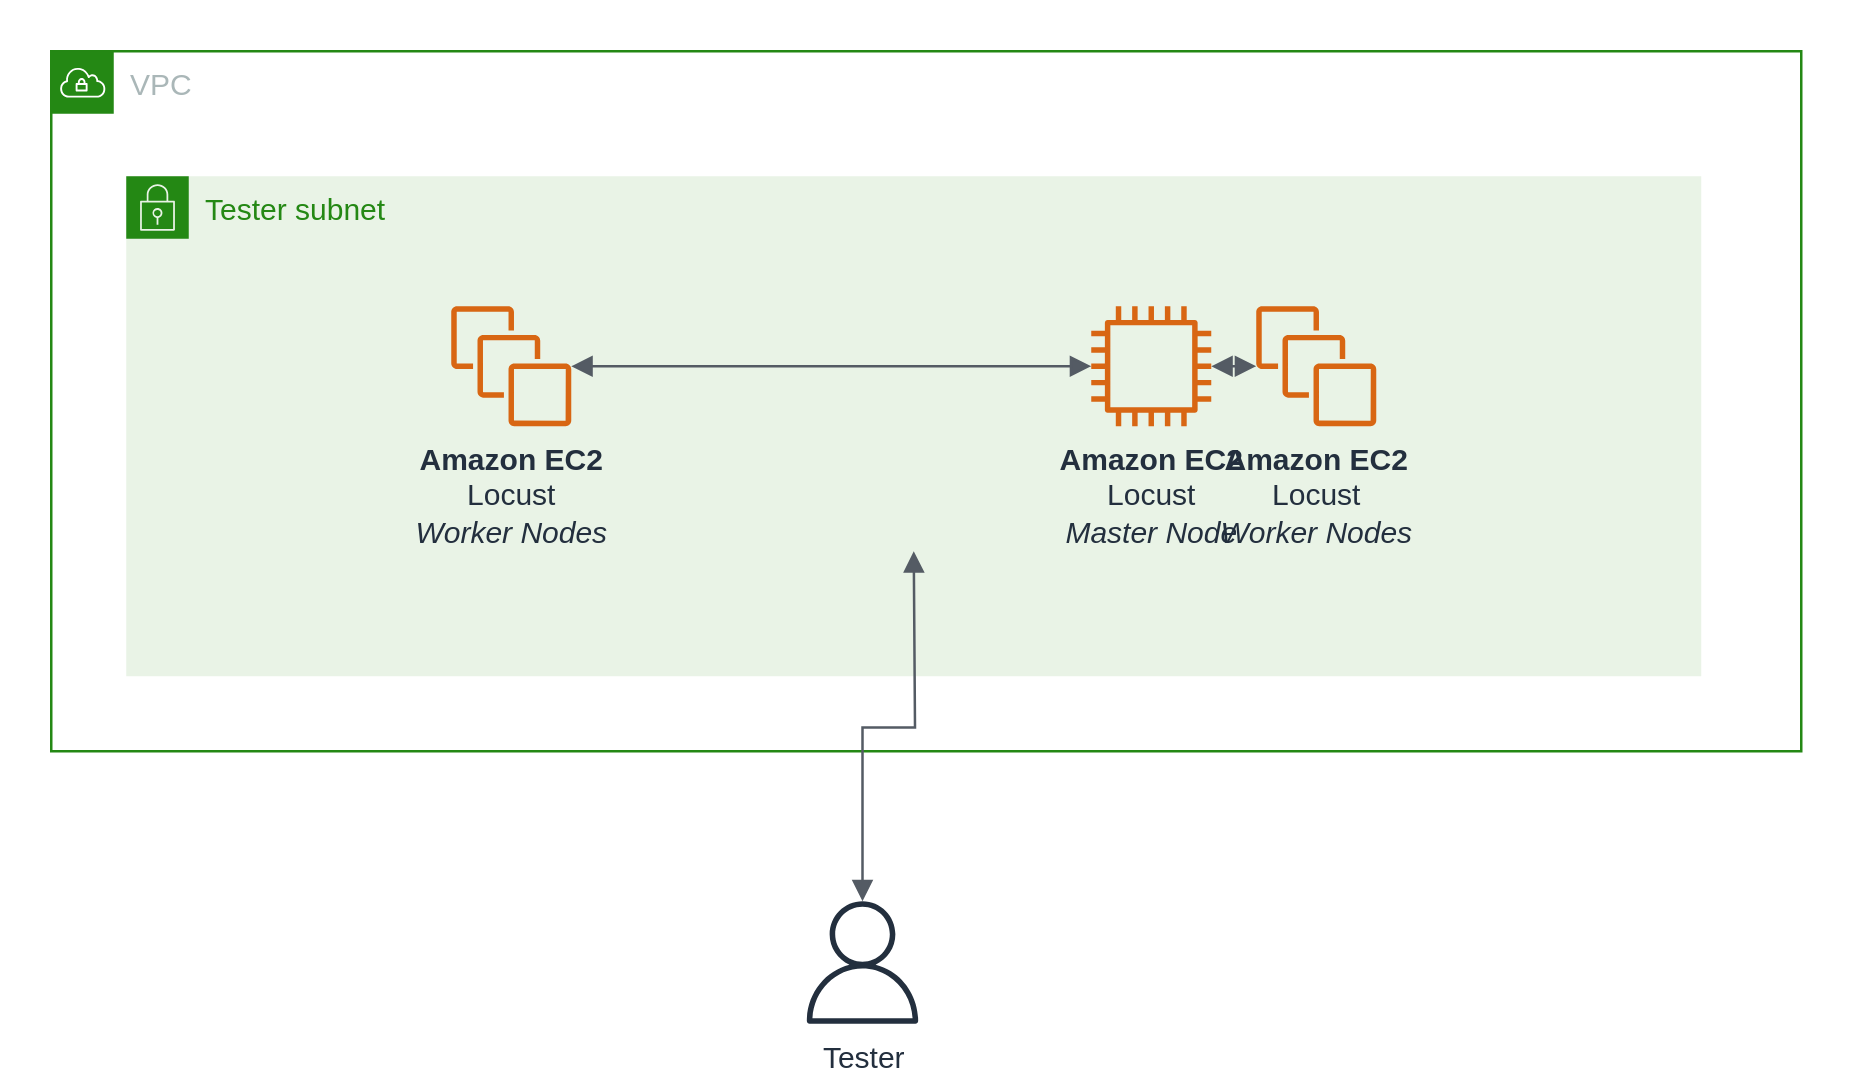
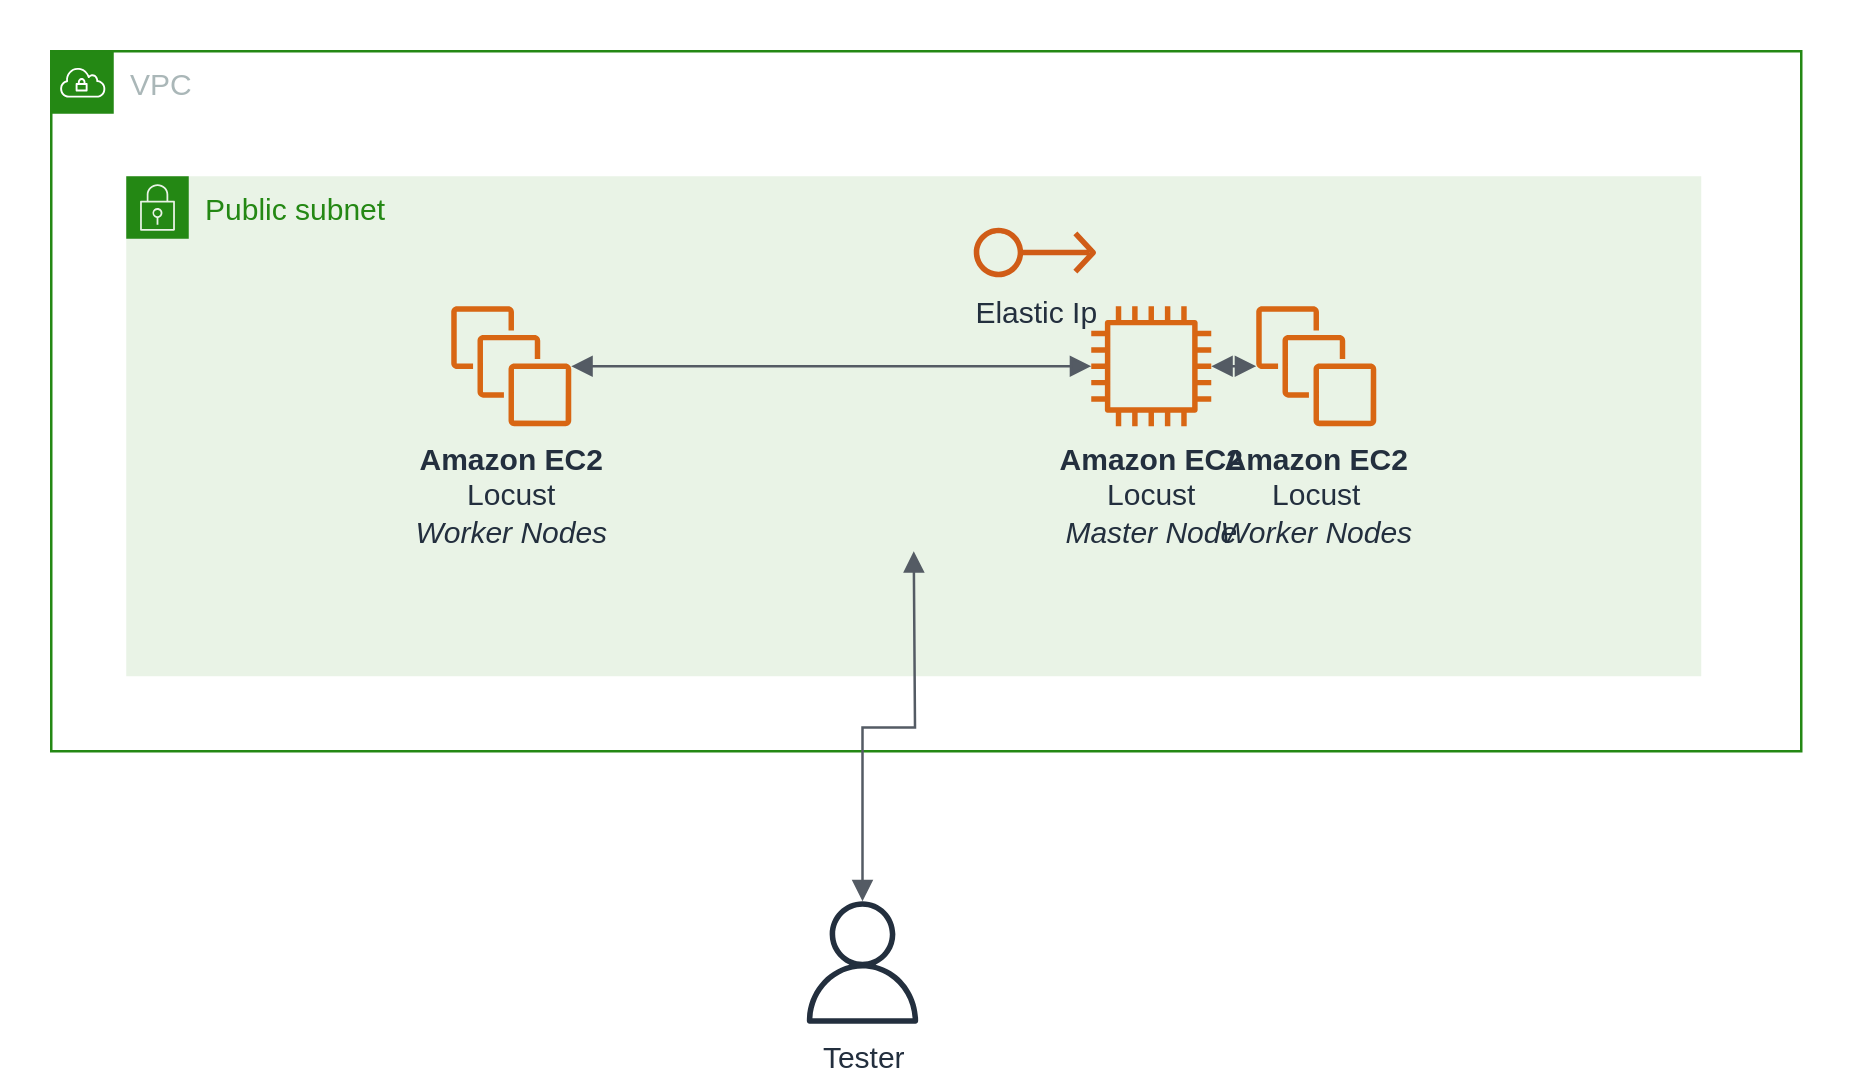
(312, 212) -> (304, 212)
none -> (1035, 253)
